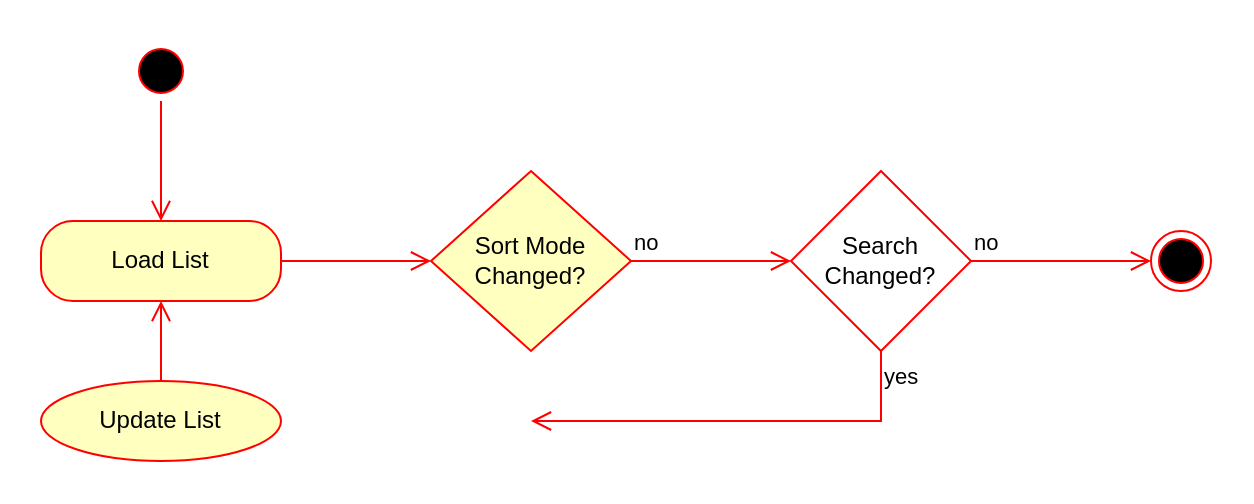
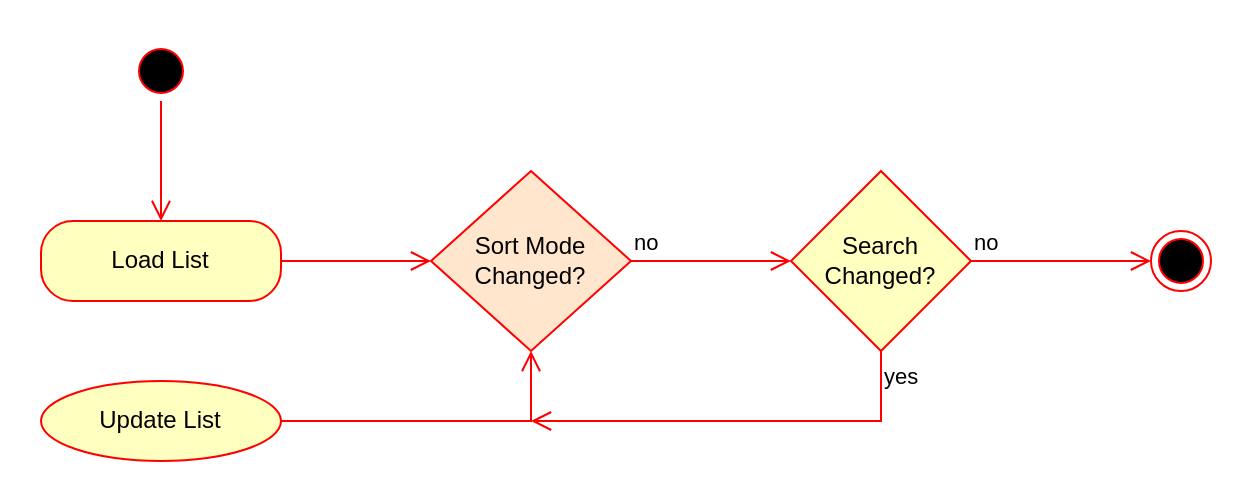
(531, 261) -> (531, 261)
(881, 261) -> (881, 261)
(161, 344) -> (438, 421)
